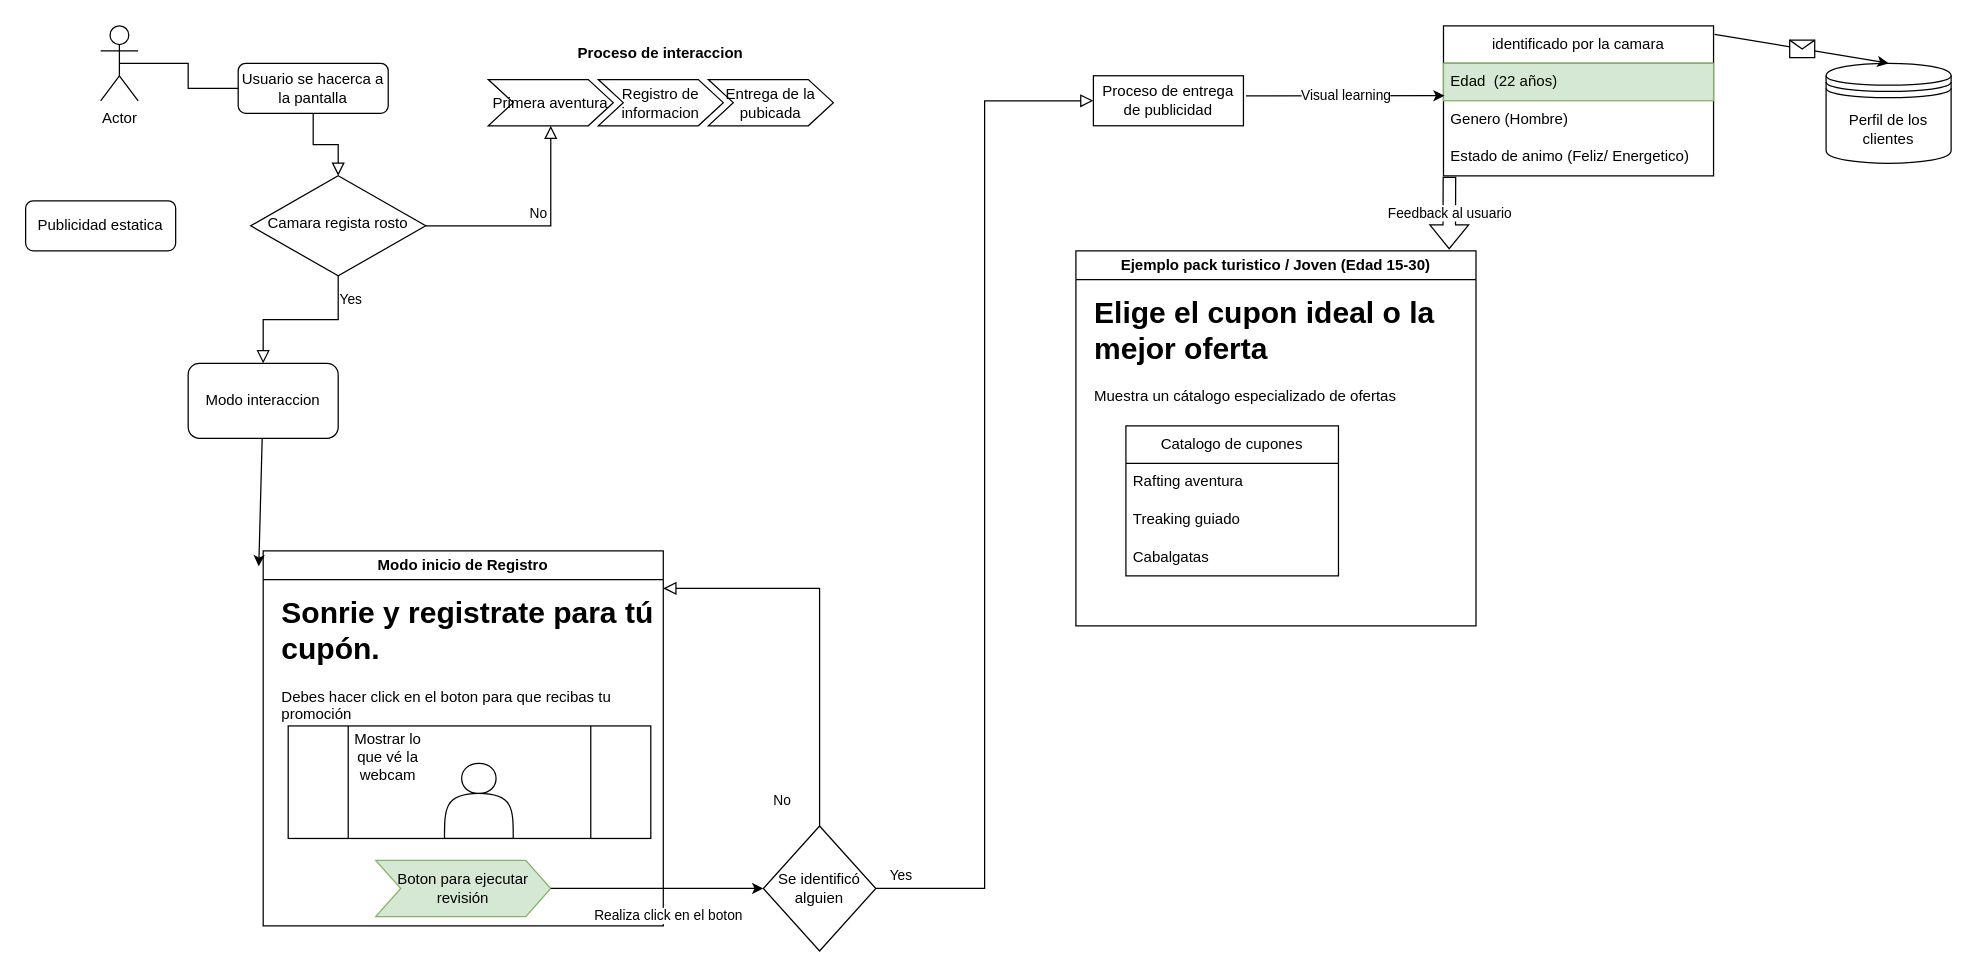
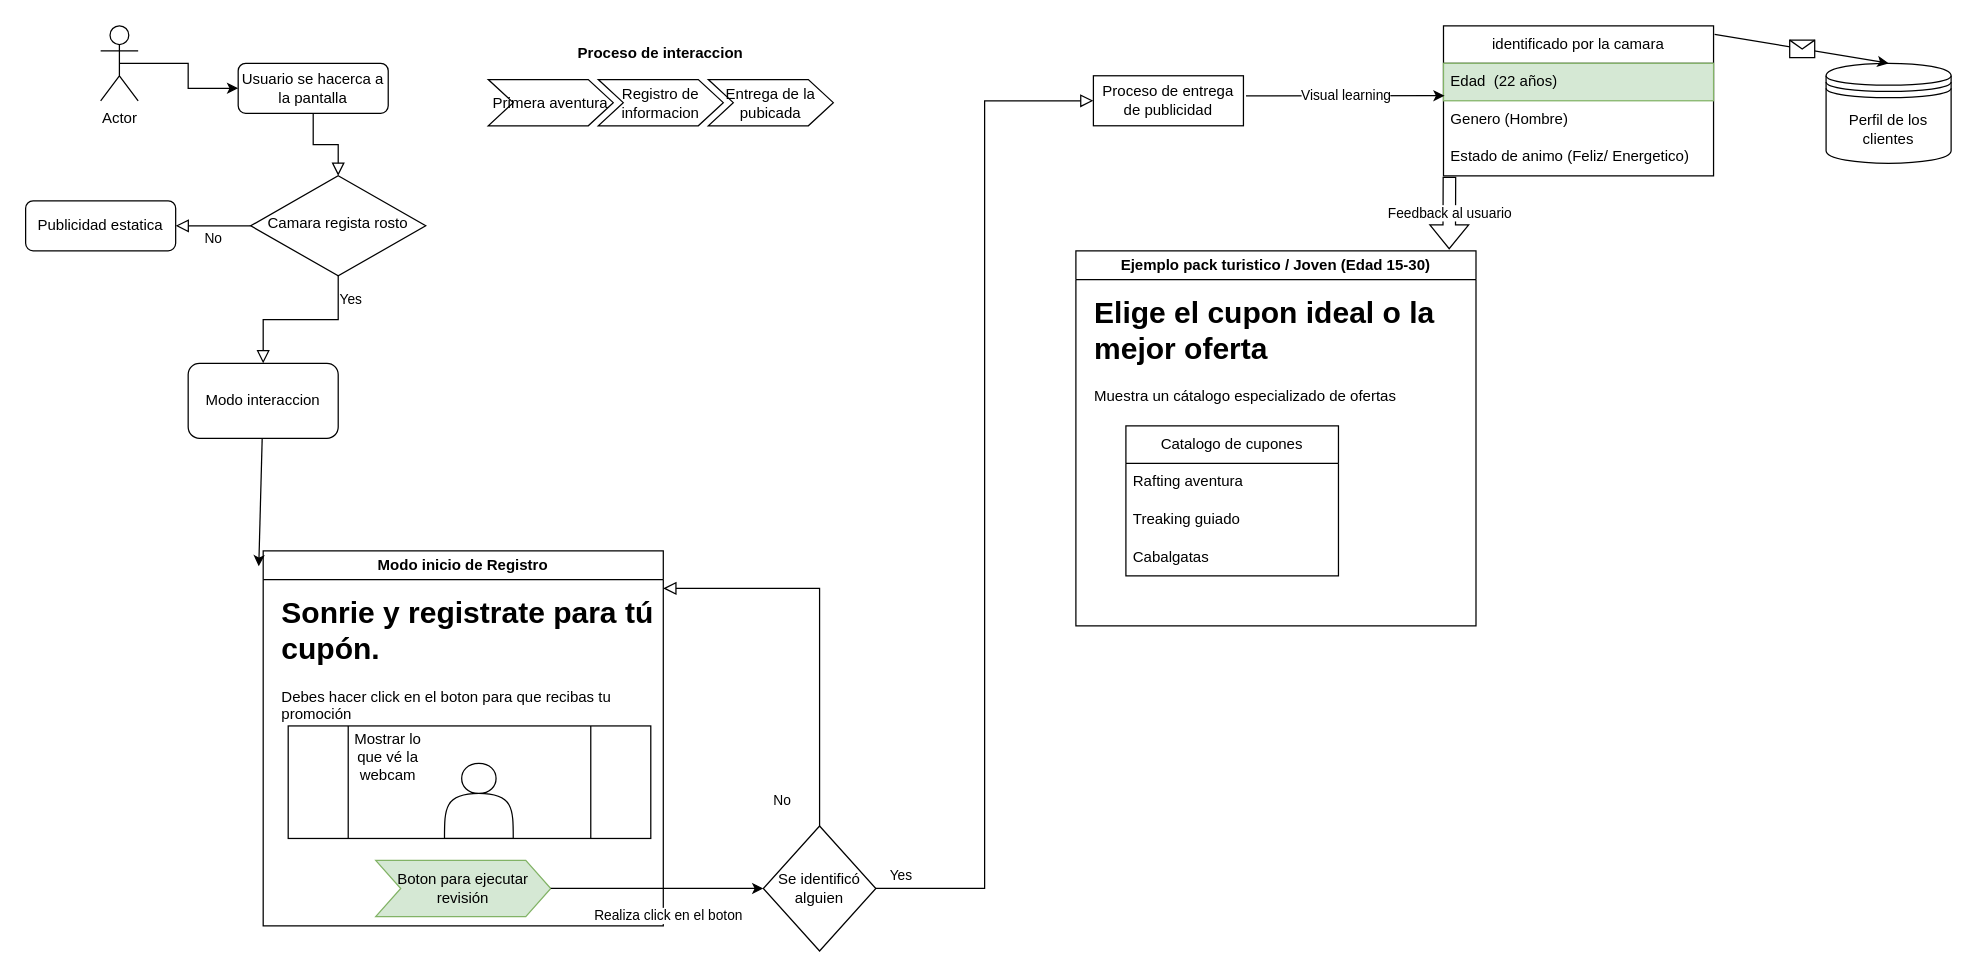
(231, 88) -> (228, 88)
(532, 226) -> (219, 226)
